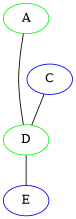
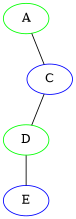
(19, 79) -> (38, 49)
